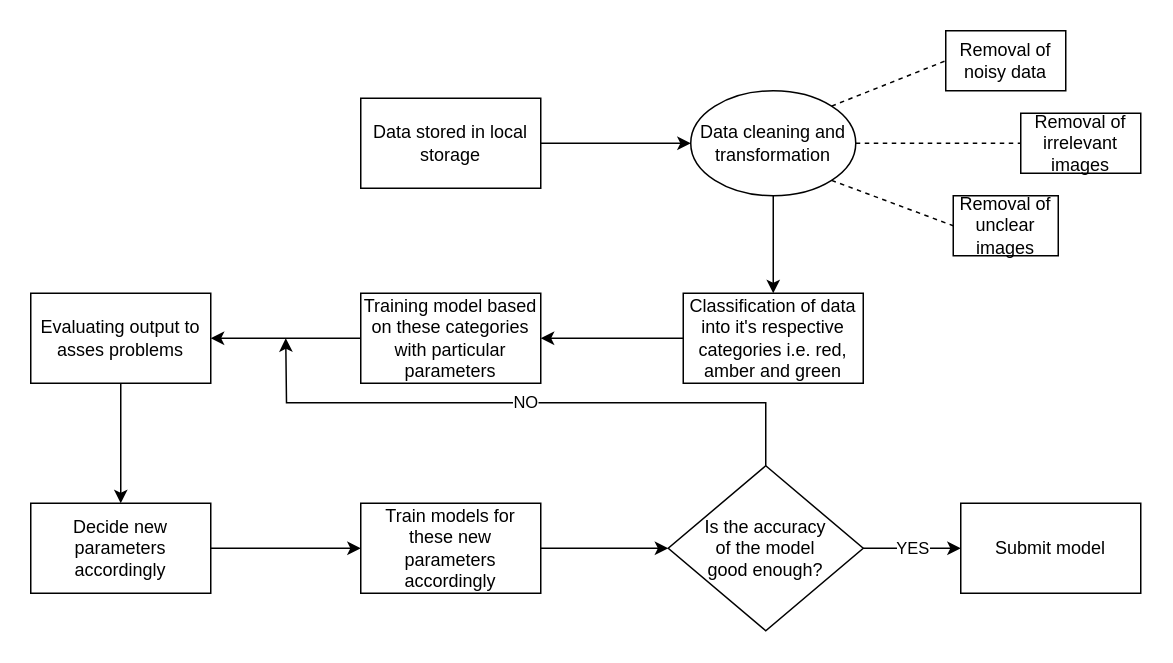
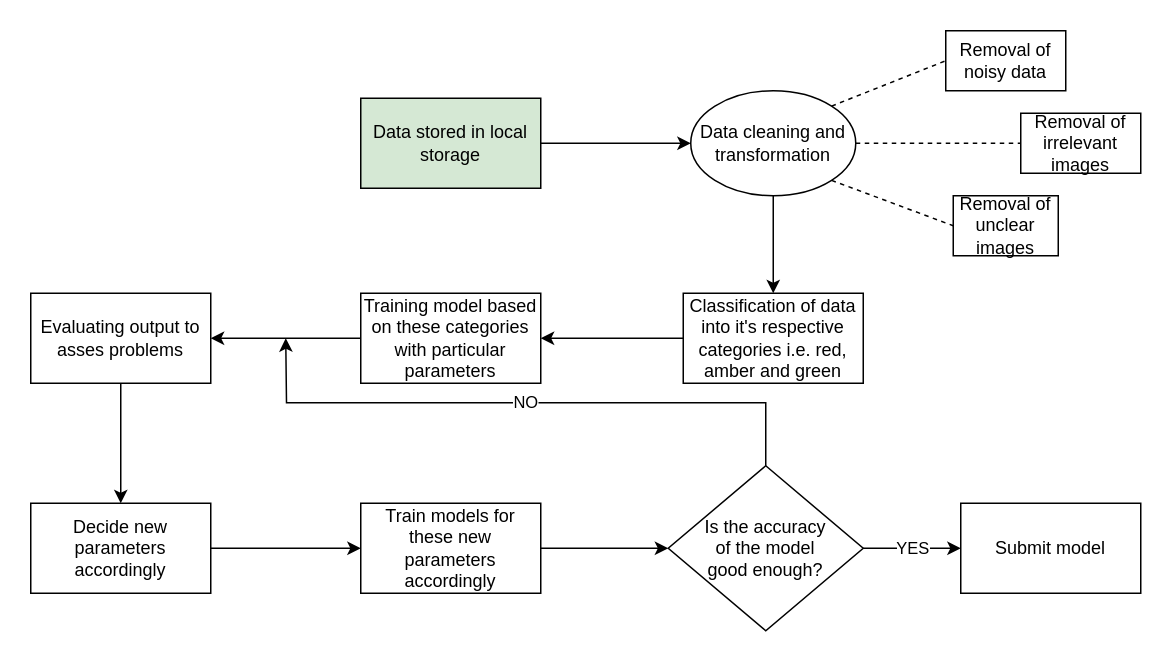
(451, 143) -> (451, 143)
